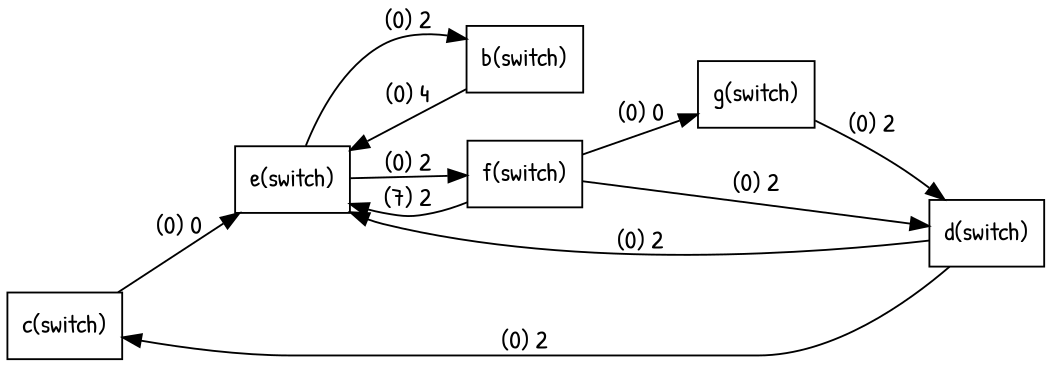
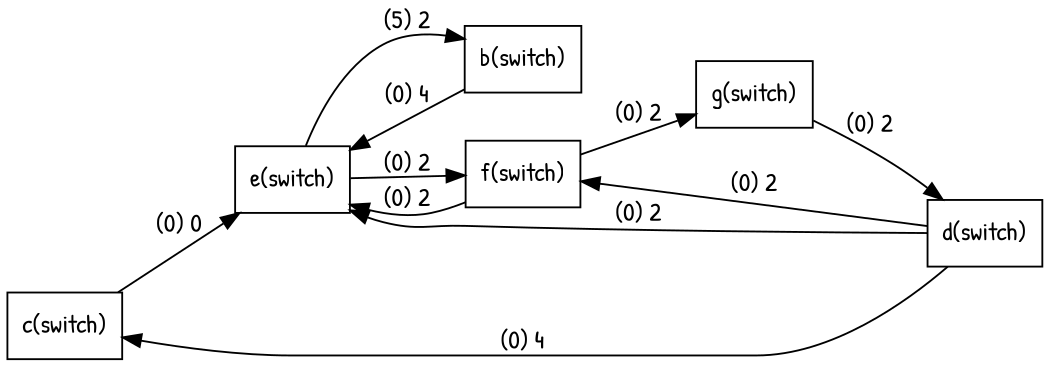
(408, 21) -> (407, 21)
(641, 114) -> (639, 114)
(408, 199) -> (407, 199)
(747, 202) -> (763, 205)
(525, 342) -> (523, 342)
